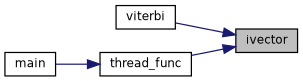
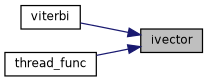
(30, 64) -> none
